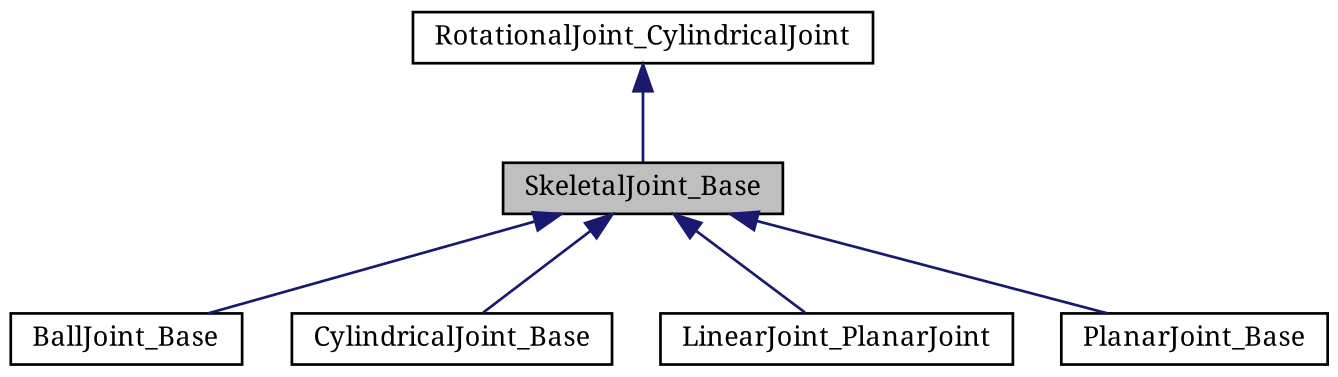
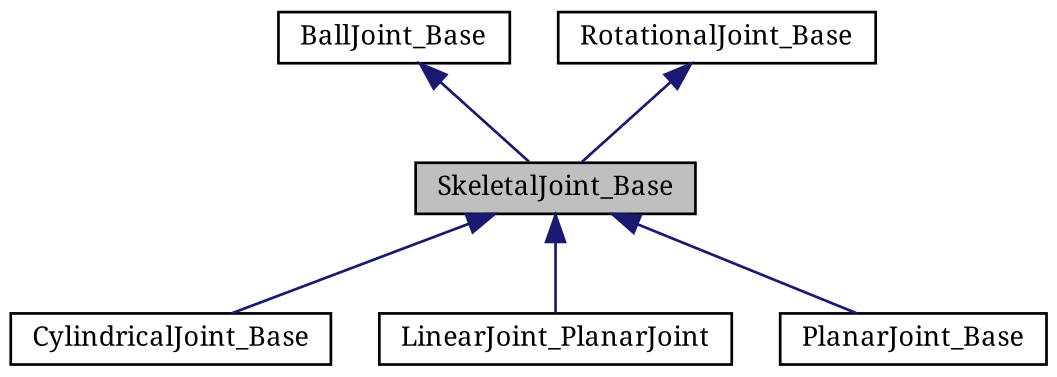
(643, 38) -> (717, 38)
(371, 267) -> (485, 122)
